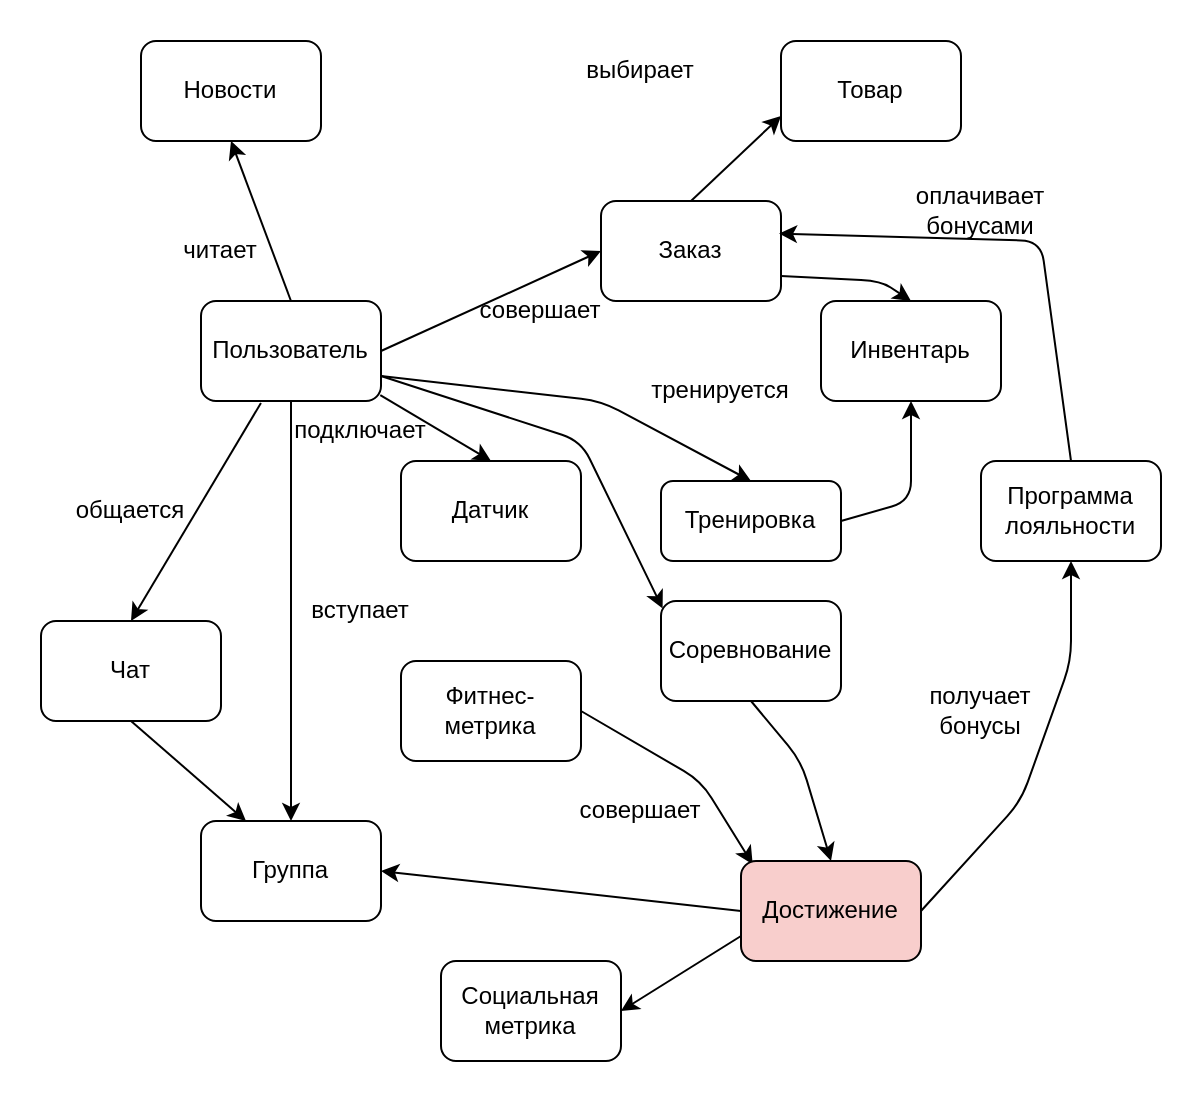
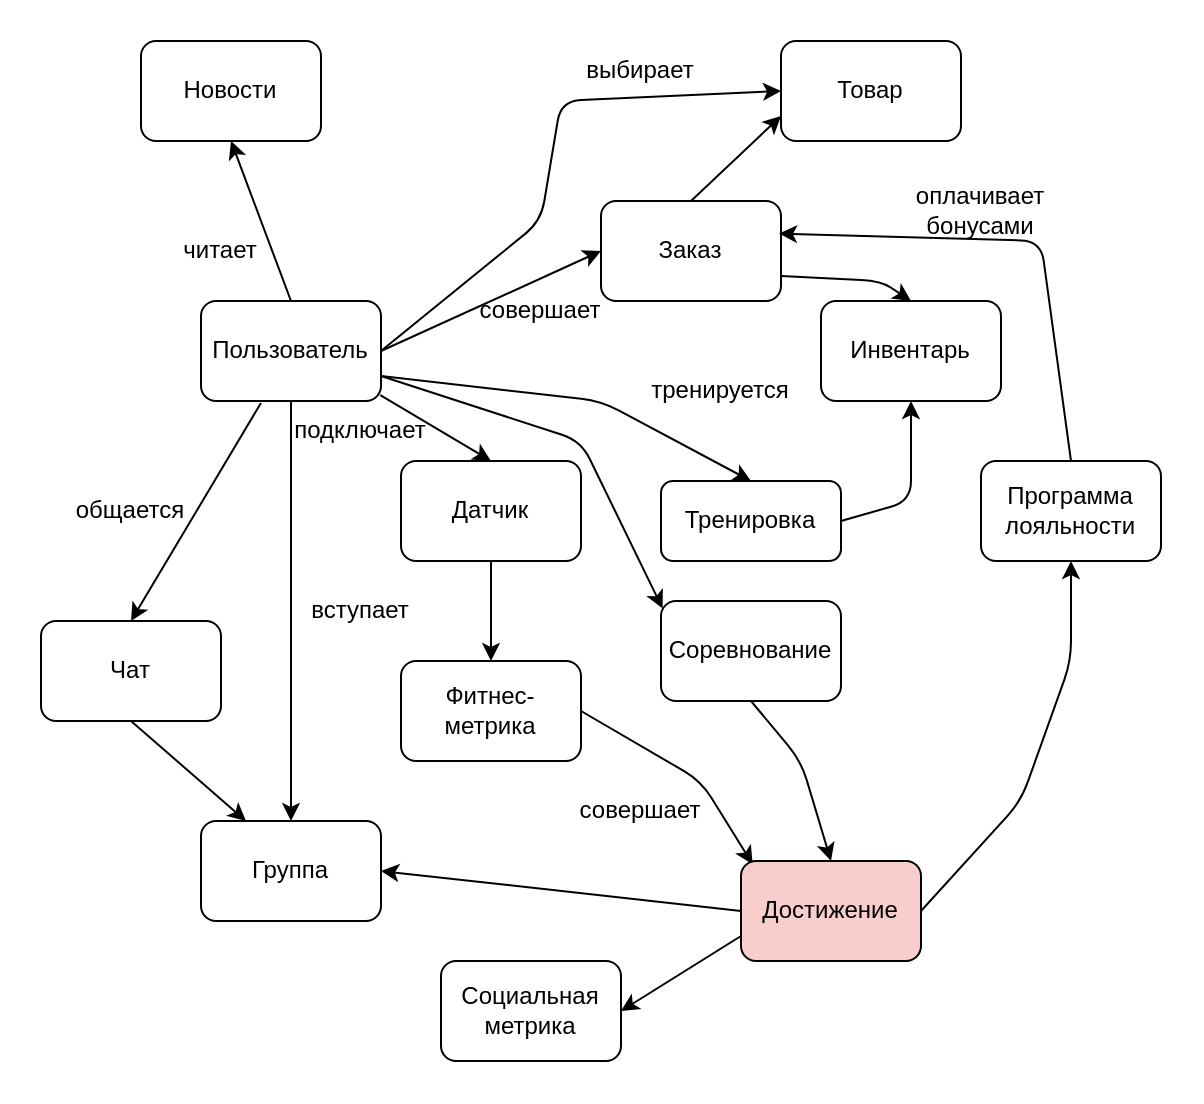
none -> (552, 157)
none -> (491, 604)
(981, 711) -> none
